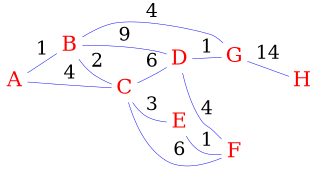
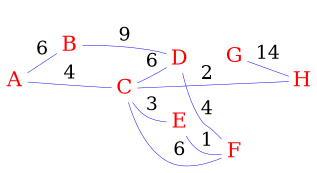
(153, 23) -> none
(42, 50) -> (42, 50)
(207, 58) -> none
(93, 74) -> (213, 85)
